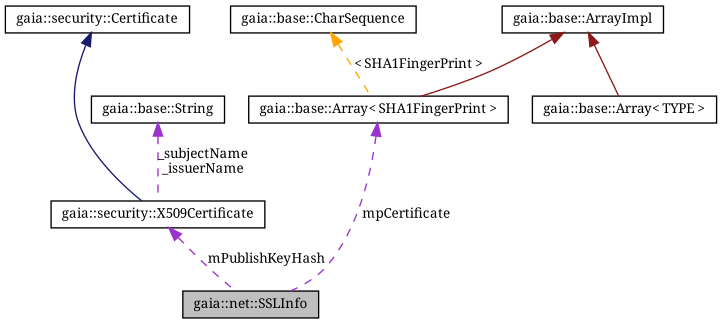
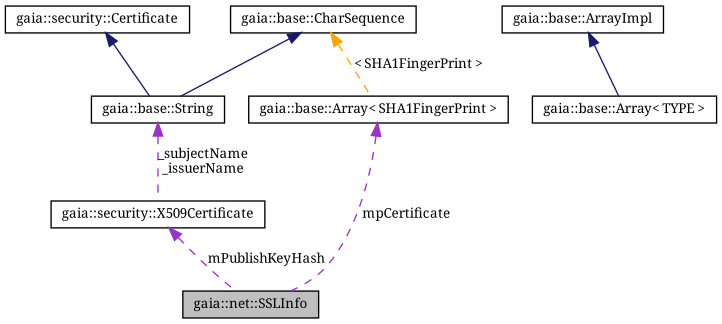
none -> (235, 68)
(607, 71) -> (607, 71)
(487, 72) -> none
(83, 133) -> (132, 70)
